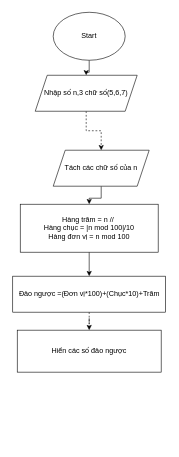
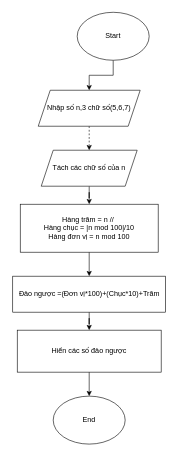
(89, 36) -> (113, 36)
(86, 93) -> (89, 108)
(101, 168) -> (89, 168)
(89, 323) -> (89, 323)
none -> (89, 390)
none -> (89, 420)
